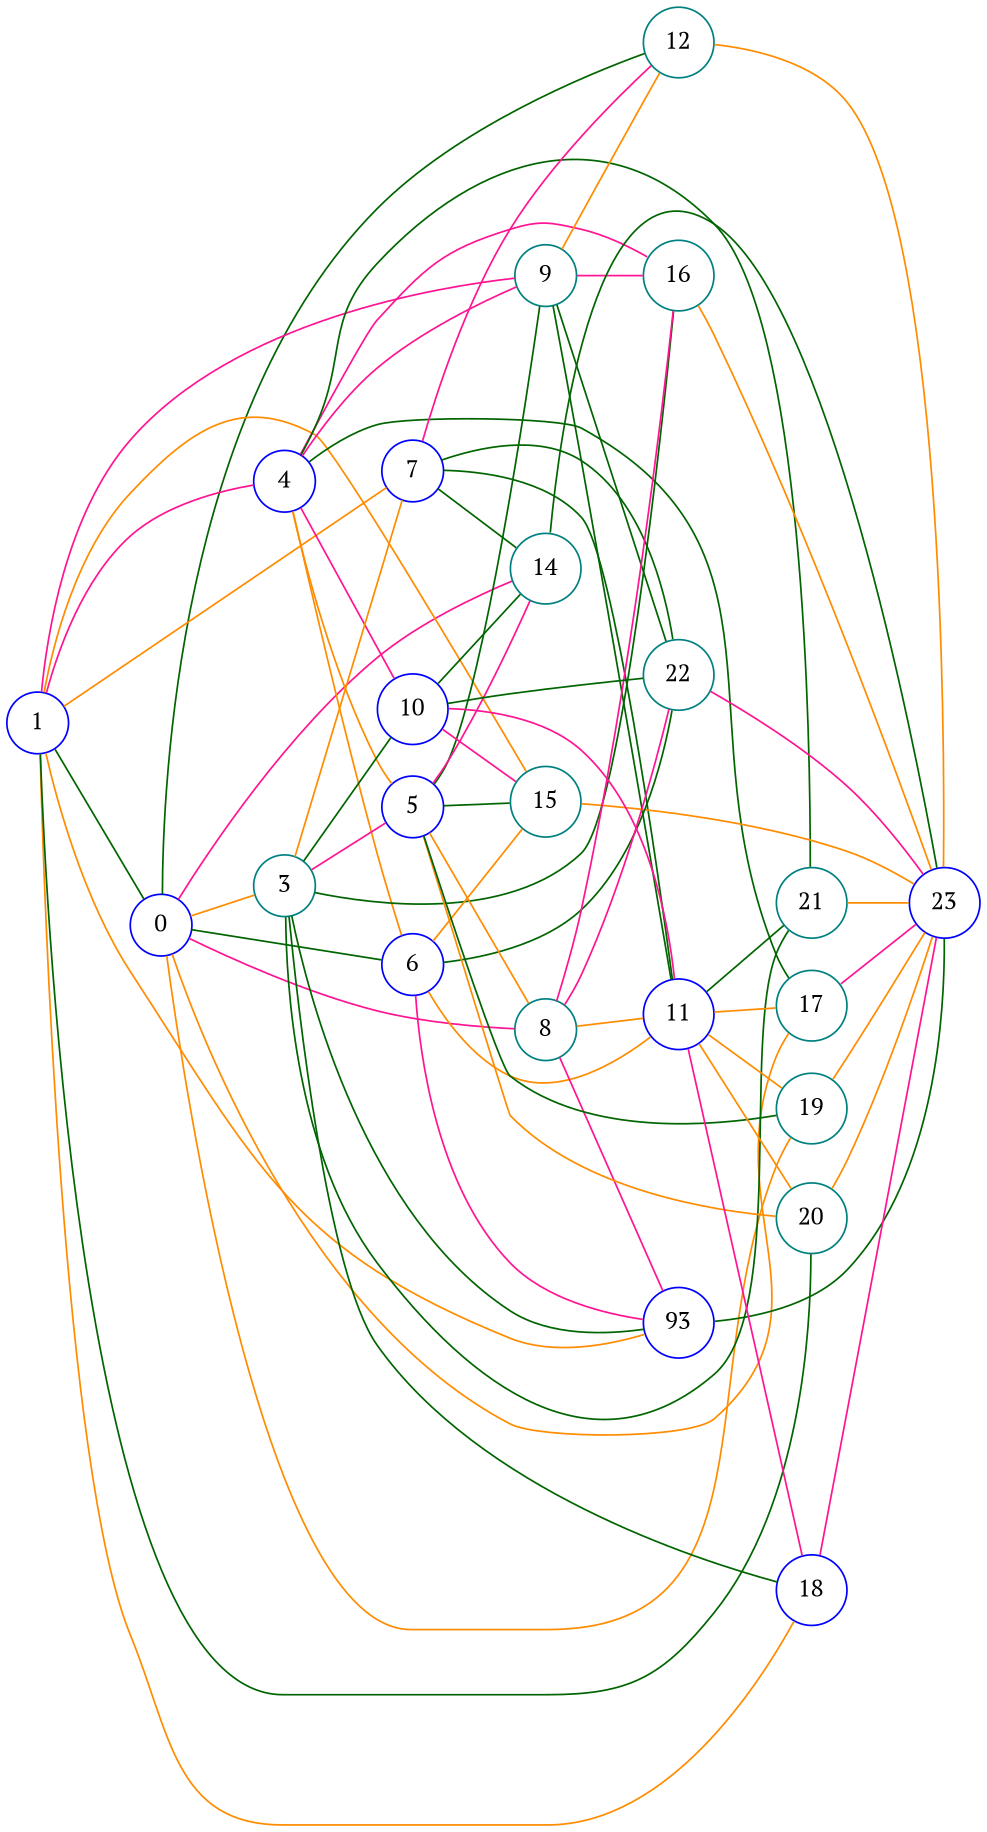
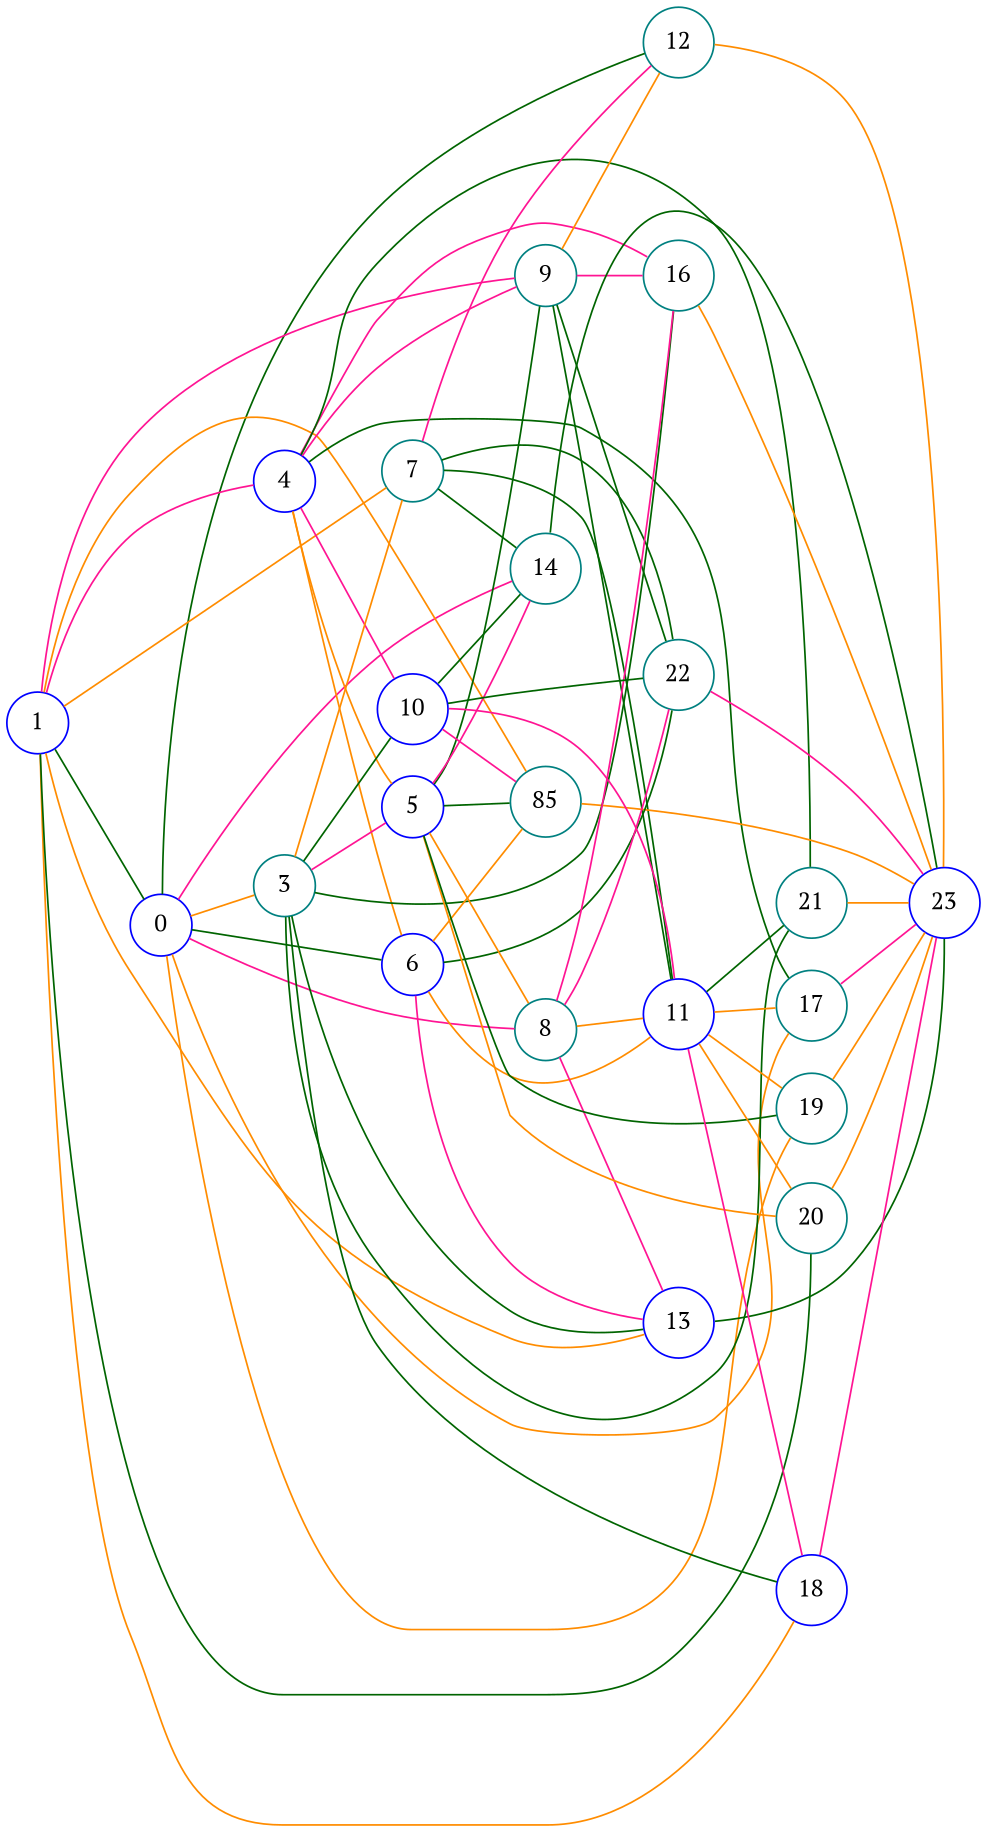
(413, 471) -> (413, 471)
(546, 802) -> (546, 802)
(679, 1323) -> (679, 1323)
